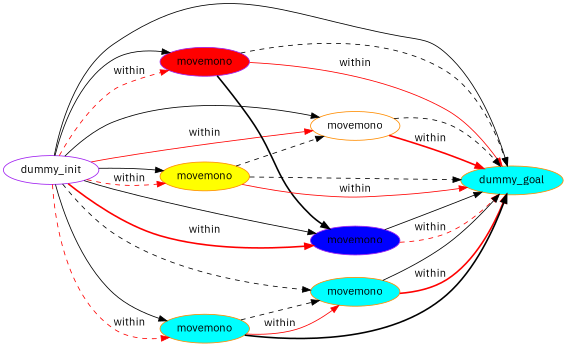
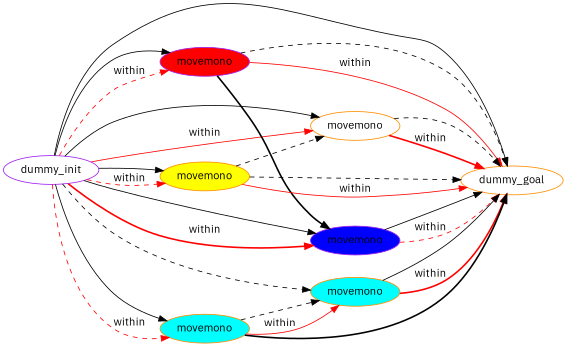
(512, 180) -> (512, 180)
